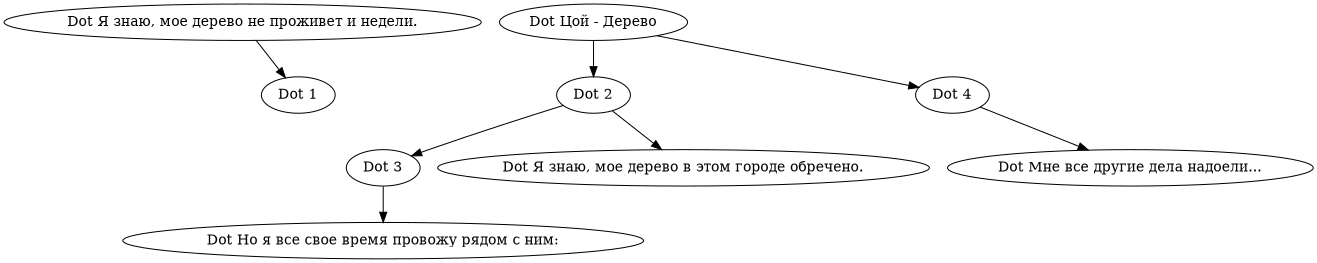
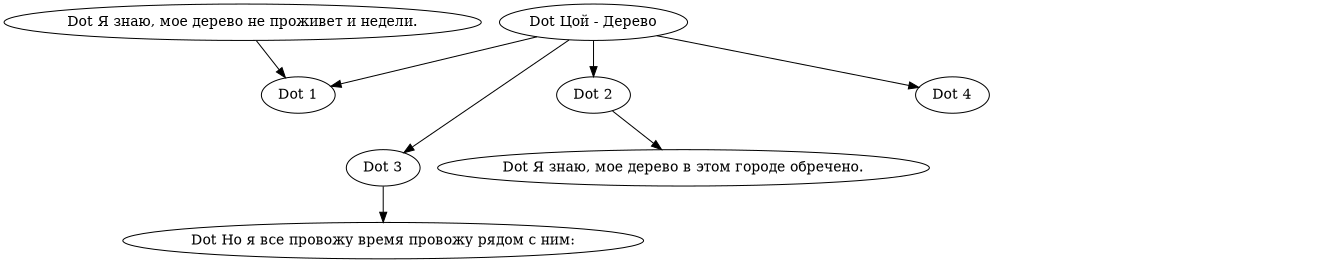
none -> (439, 60)
(492, 128) -> (491, 93)
(1130, 168) -> none
(383, 241) -> (383, 241)
